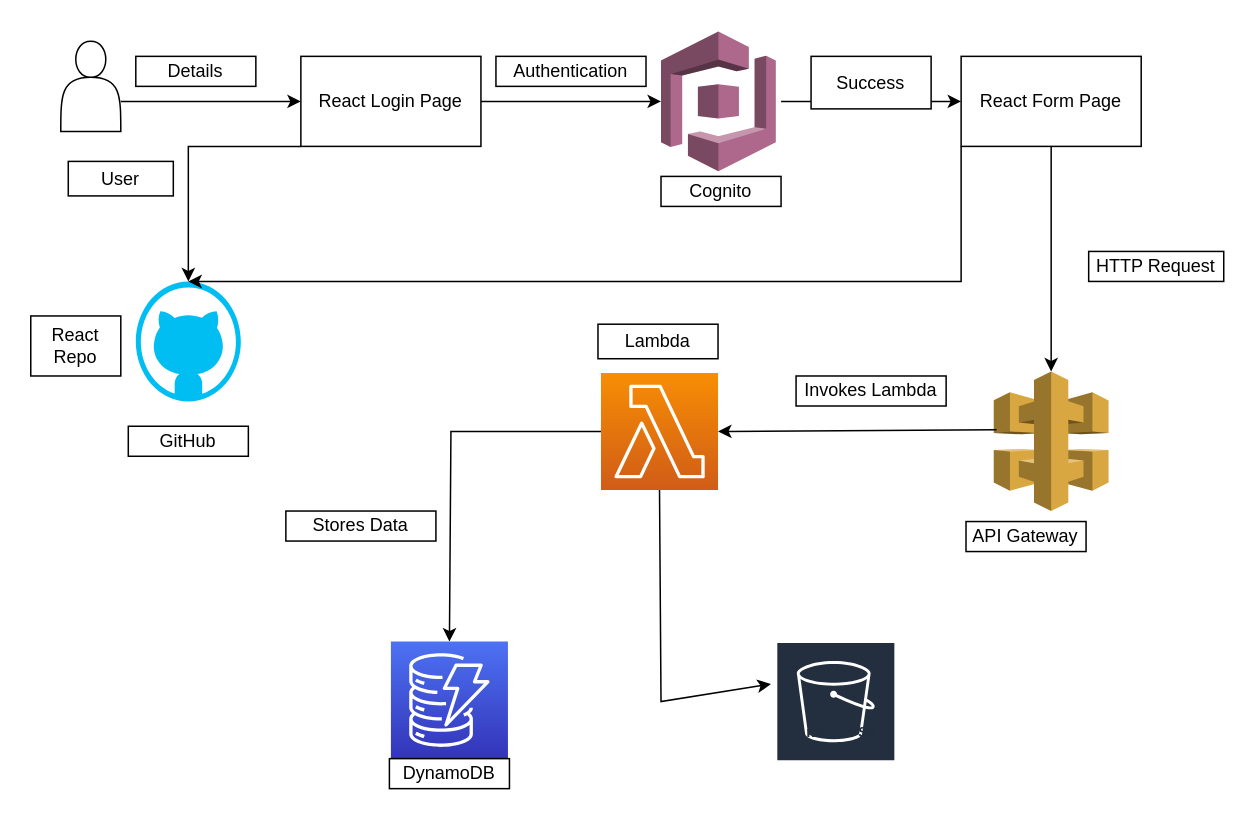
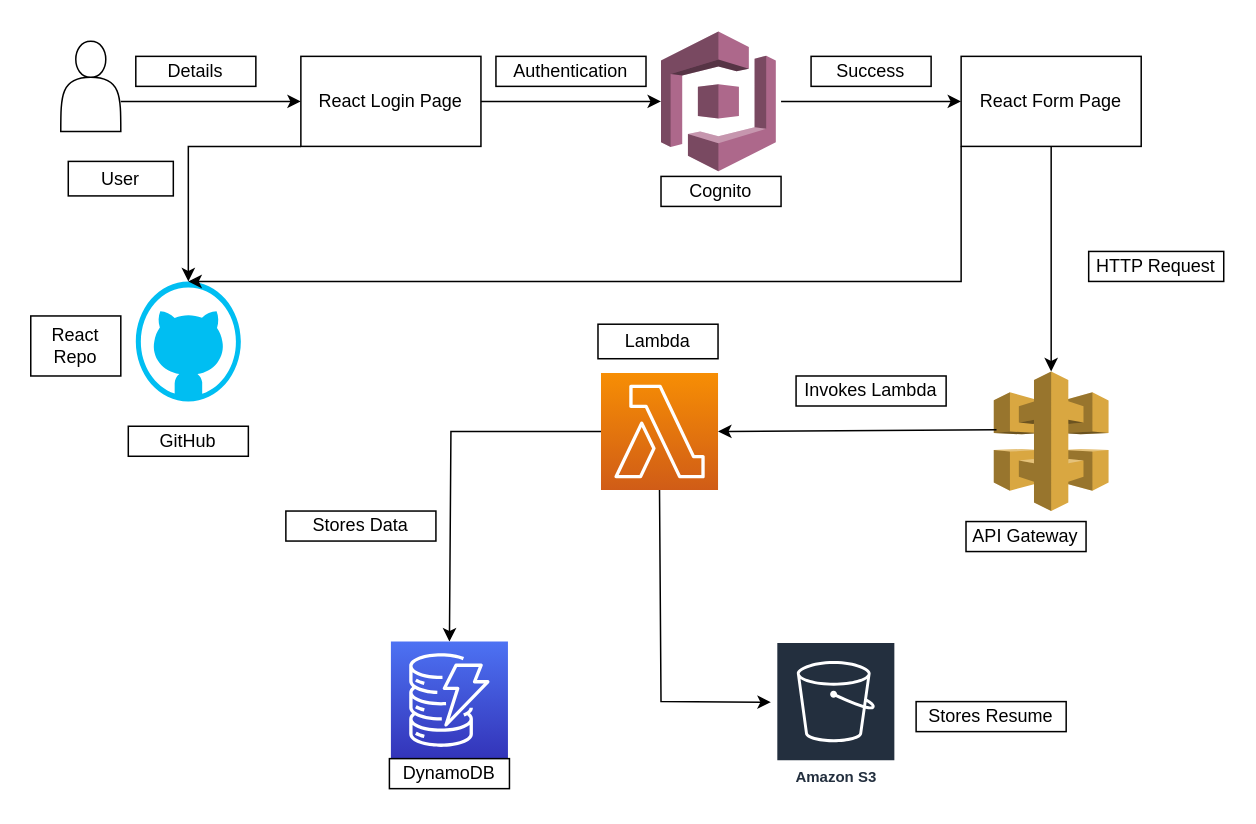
(871, 83) -> (871, 71)
(836, 694) -> (836, 716)
none -> (991, 716)
